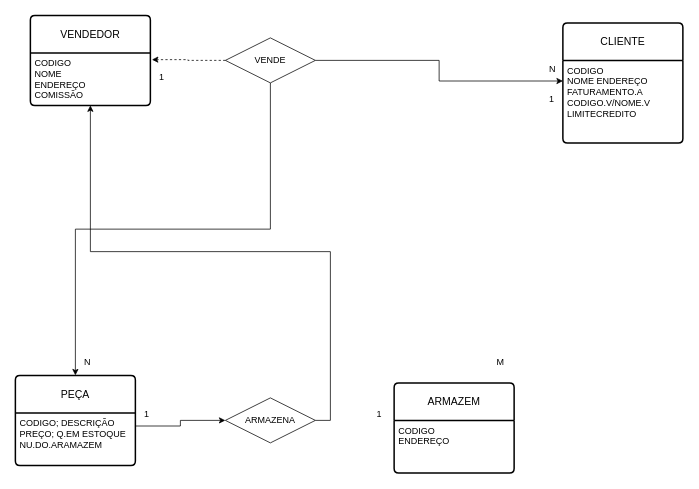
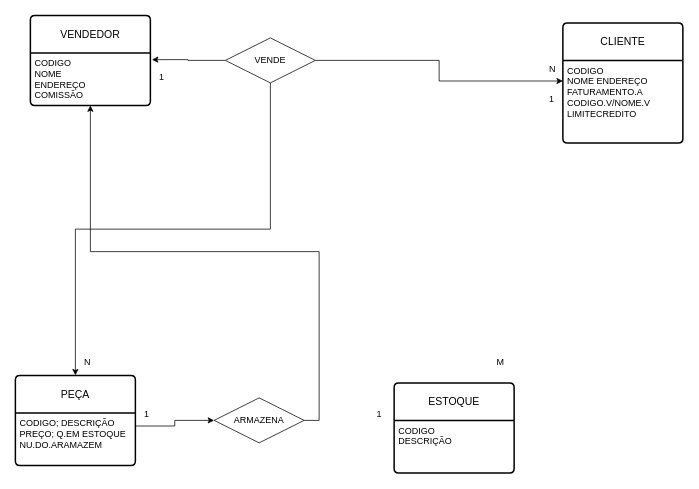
(190, 60) -> (190, 60)
(454, 402) -> (454, 402)
(270, 420) -> (259, 420)
(419, 436) -> (421, 436)
